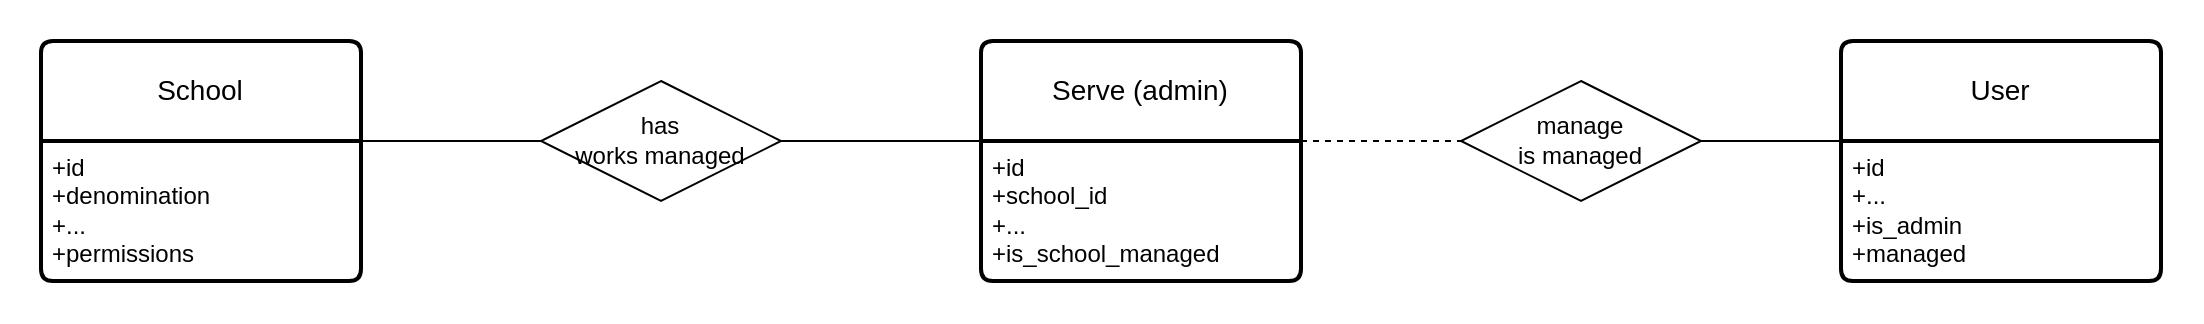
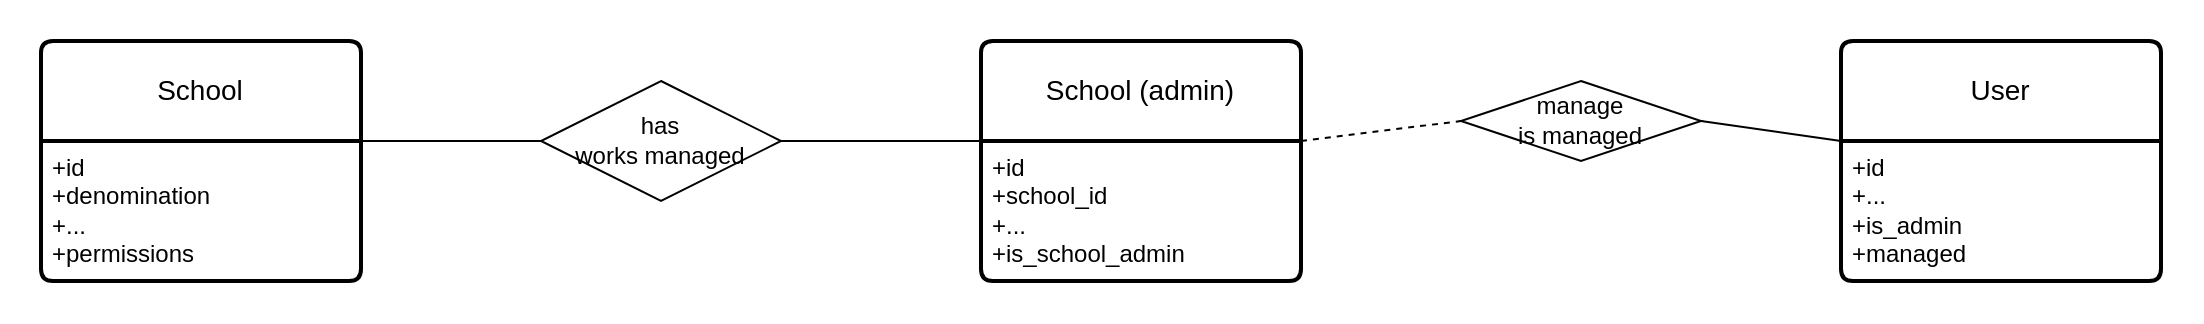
(1141, 91) -> (1141, 91)
(1581, 141) -> (1581, 121)
(1108, 213) -> (1091, 213)
